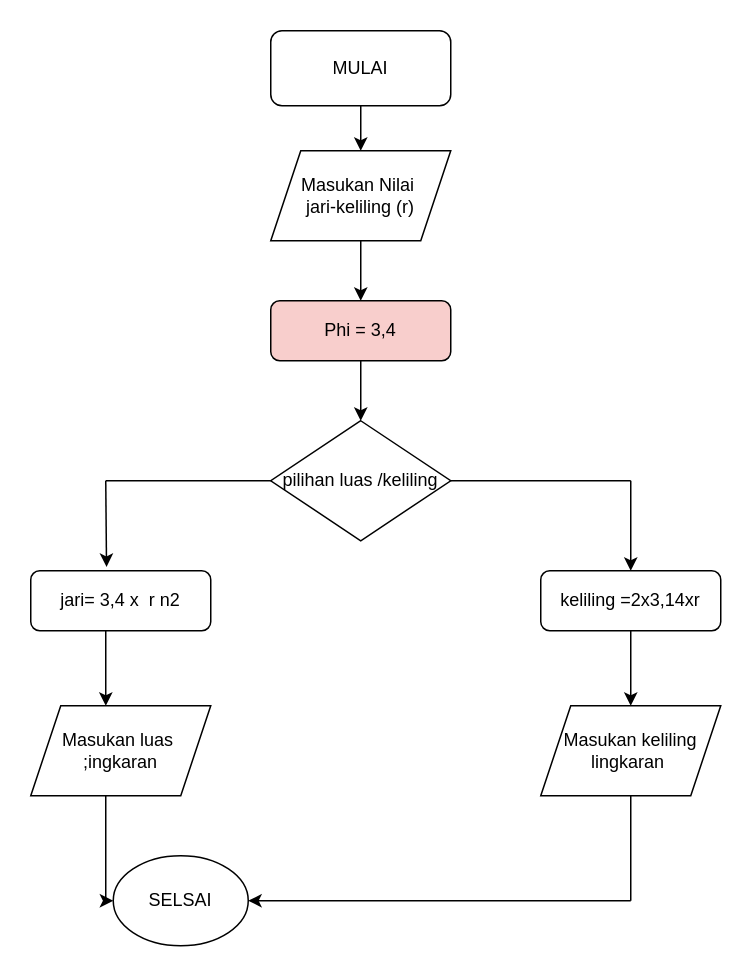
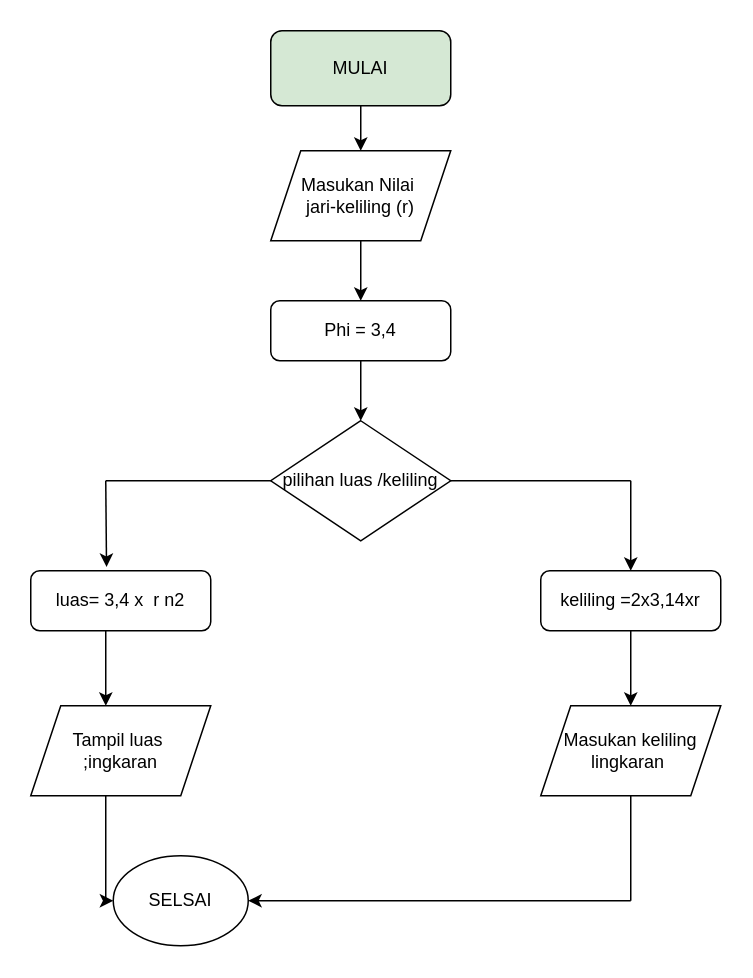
(361, 68) -> (361, 68)
(361, 331) -> (361, 331)
(121, 601) -> (121, 601)
(121, 751) -> (121, 751)
